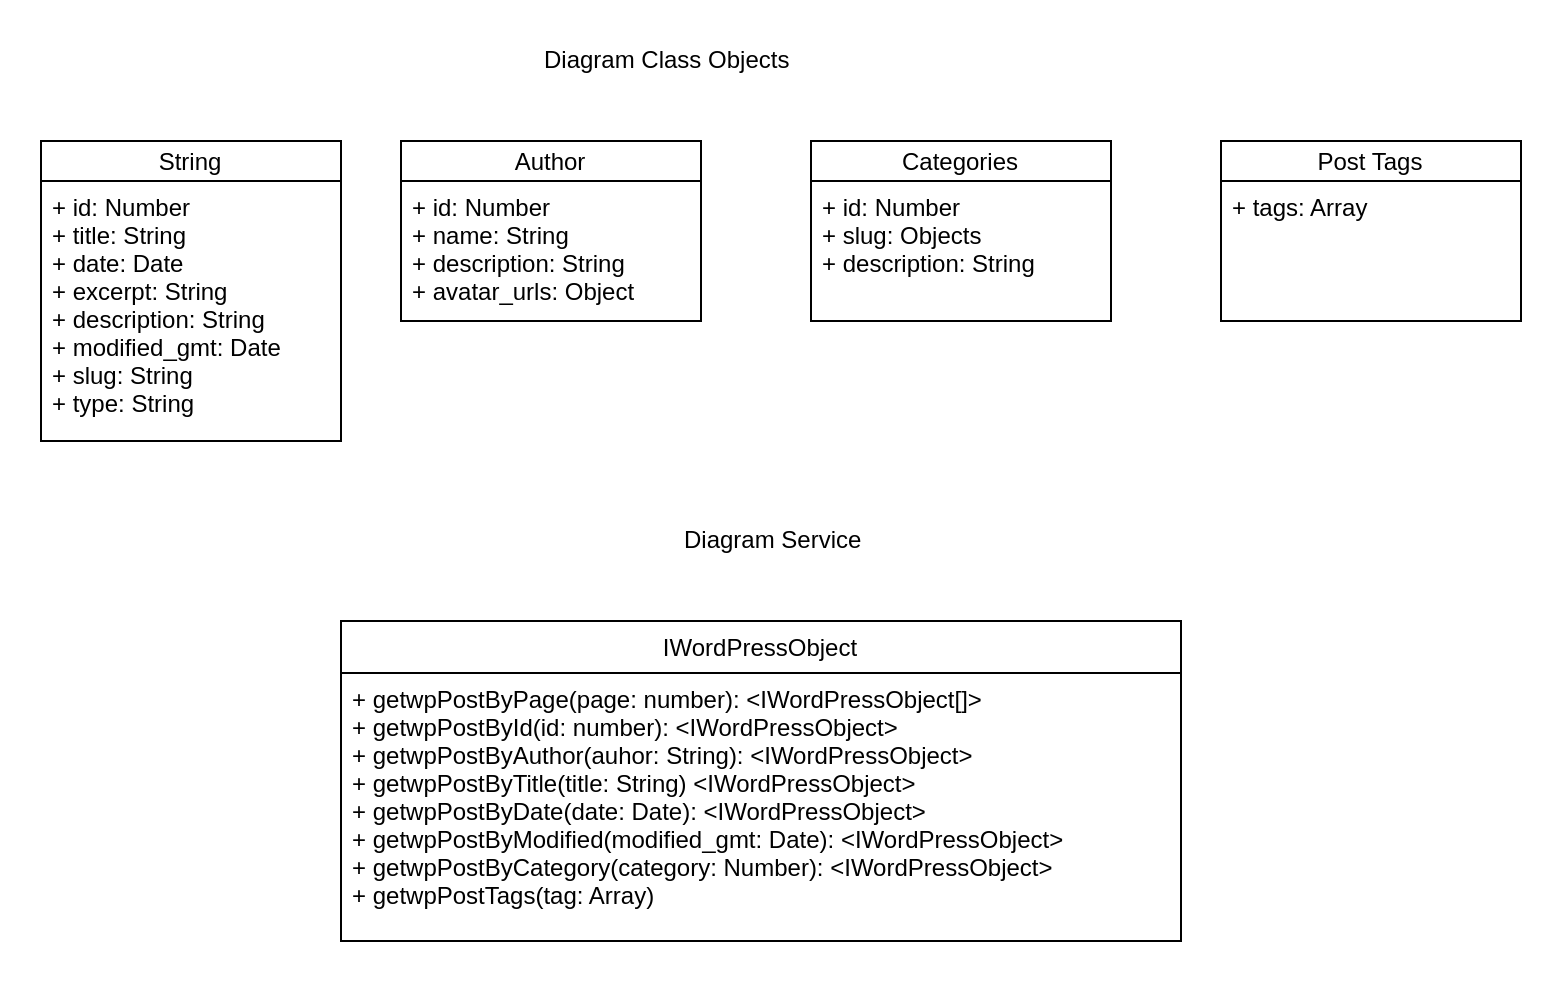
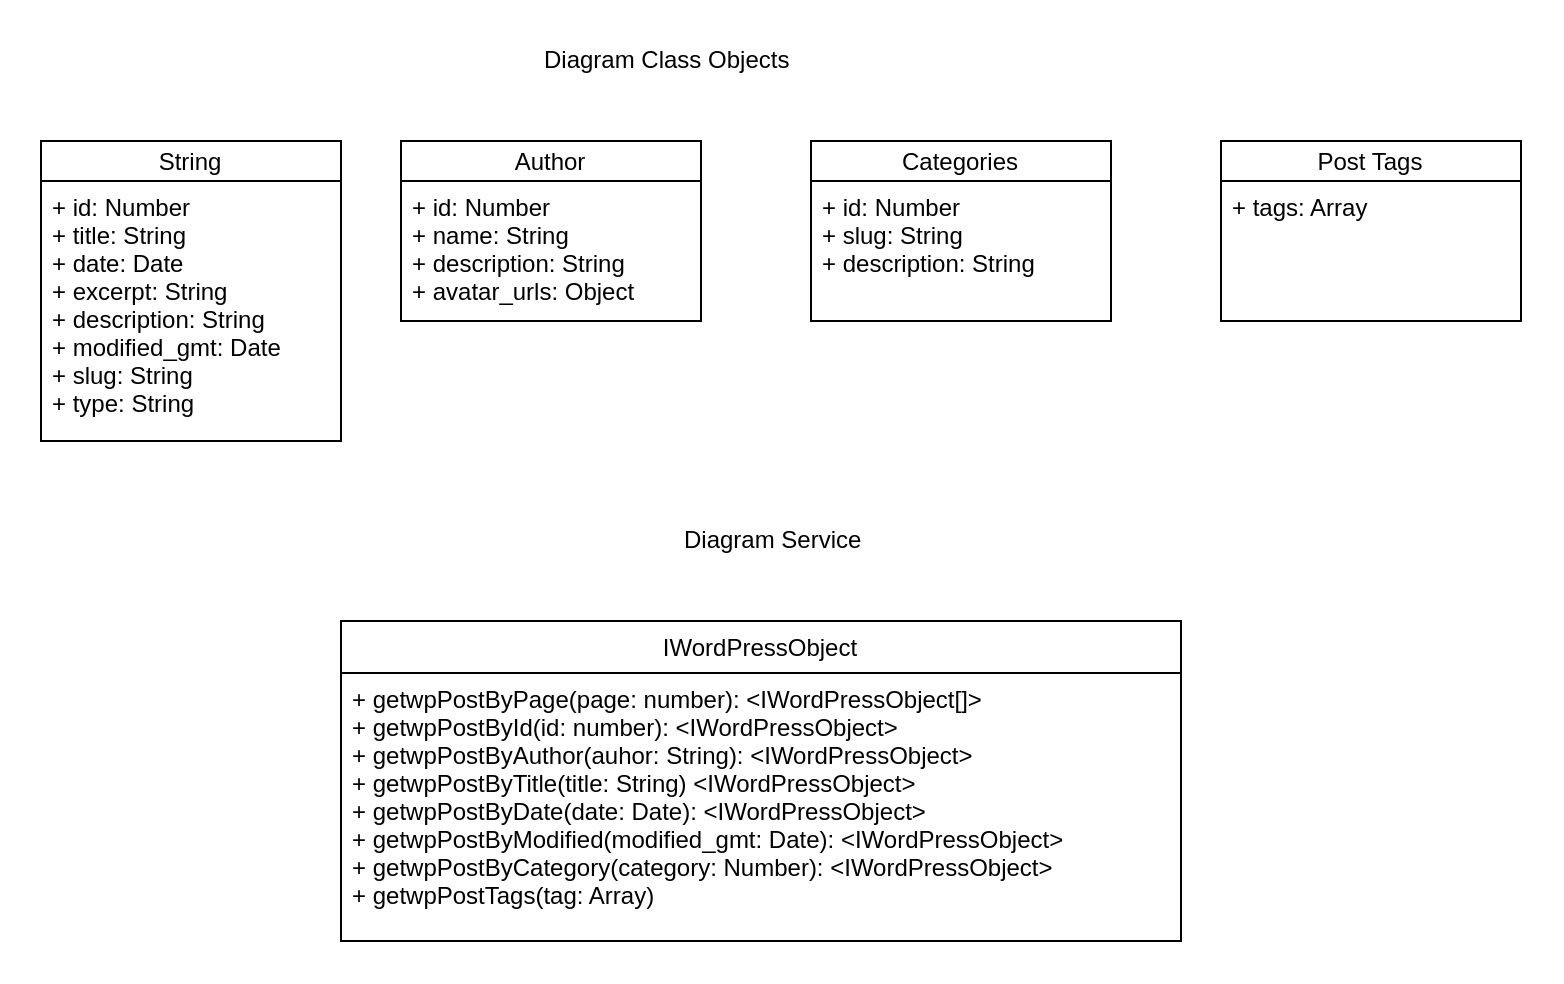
(890, 208) -> (890, 208)
